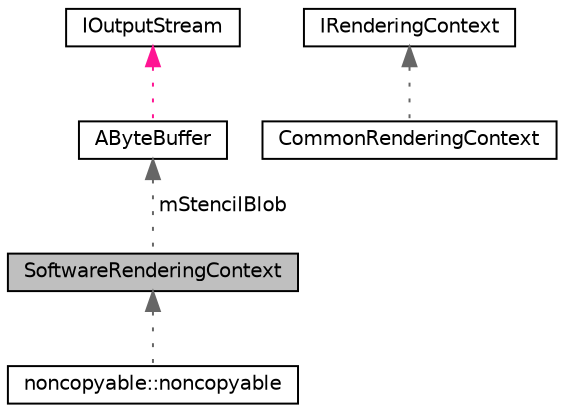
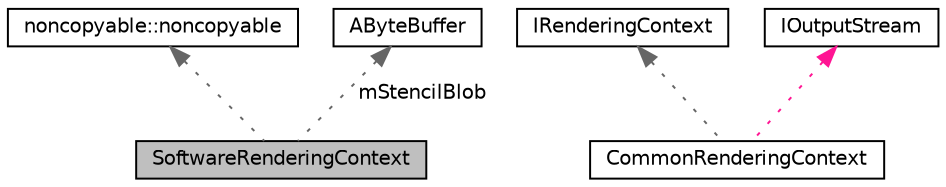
(153, 94) -> (788, 101)
(153, 339) -> (224, 101)
